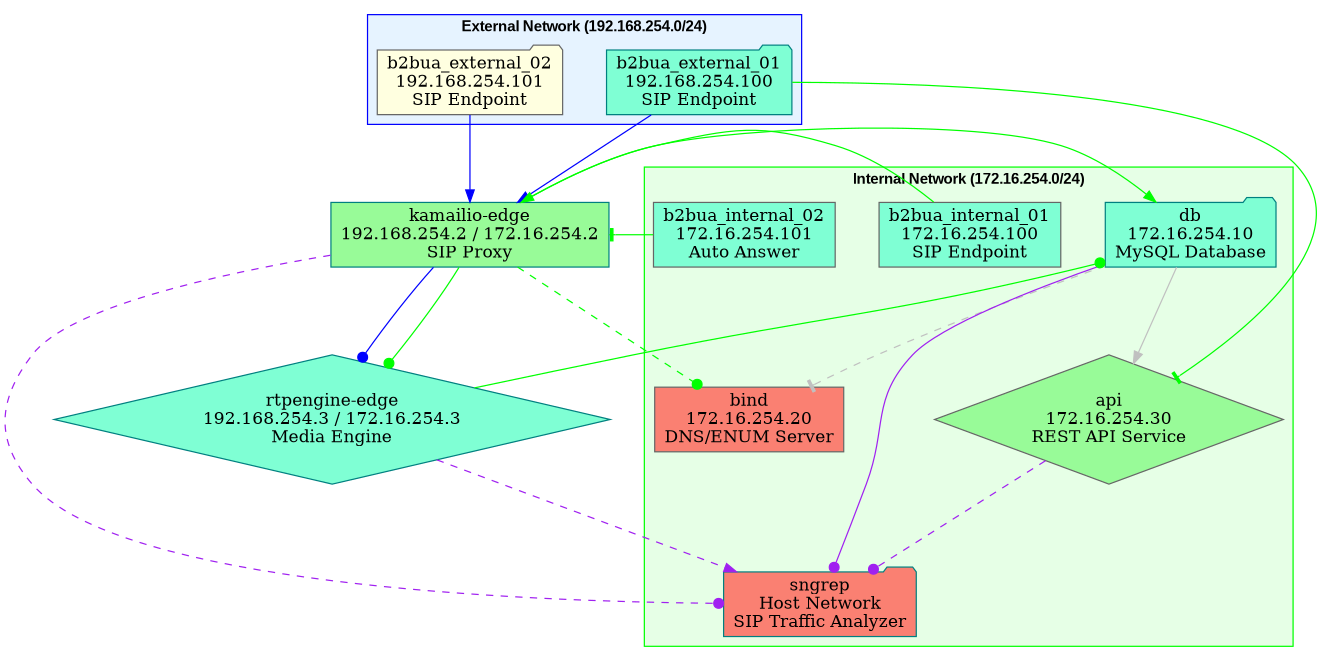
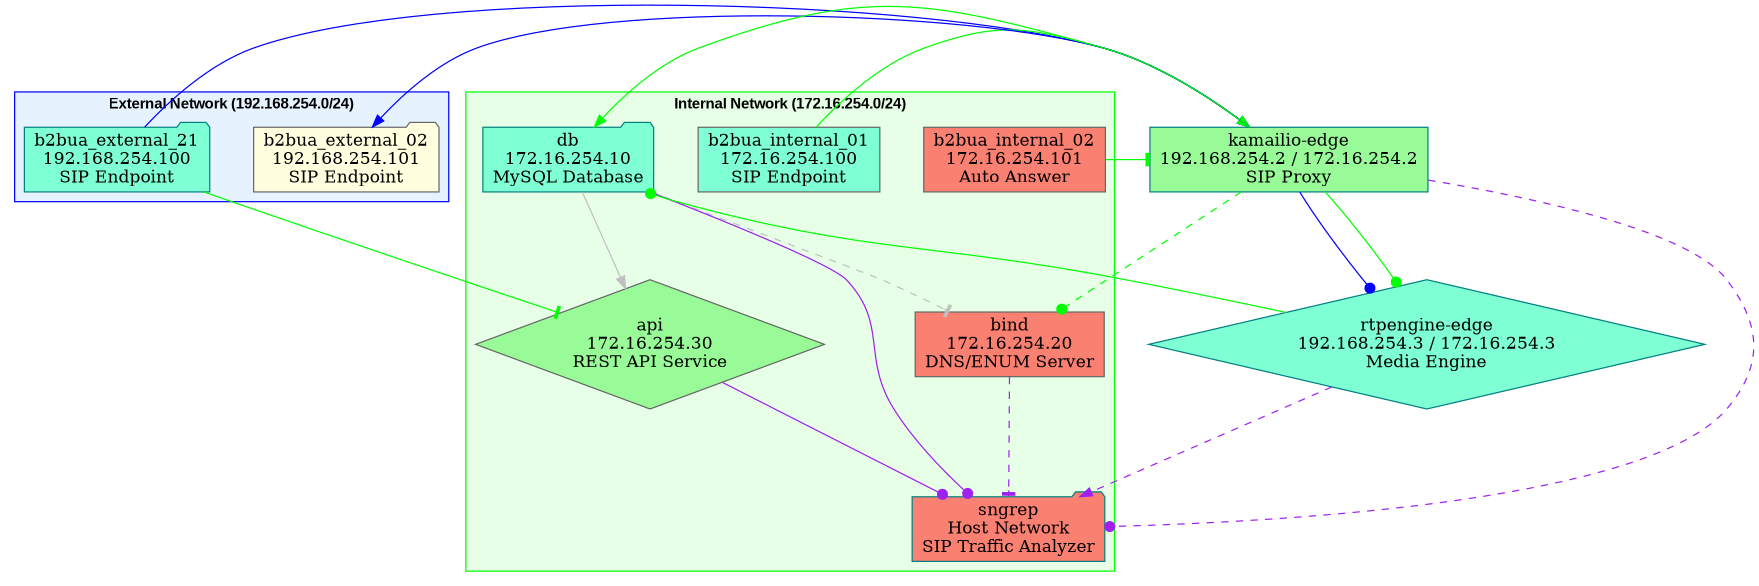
(699, 82) -> (117, 160)
(470, 152) -> (768, 16)
(744, 235) -> (1015, 160)
none -> (1009, 433)
(962, 514) -> (830, 437)
